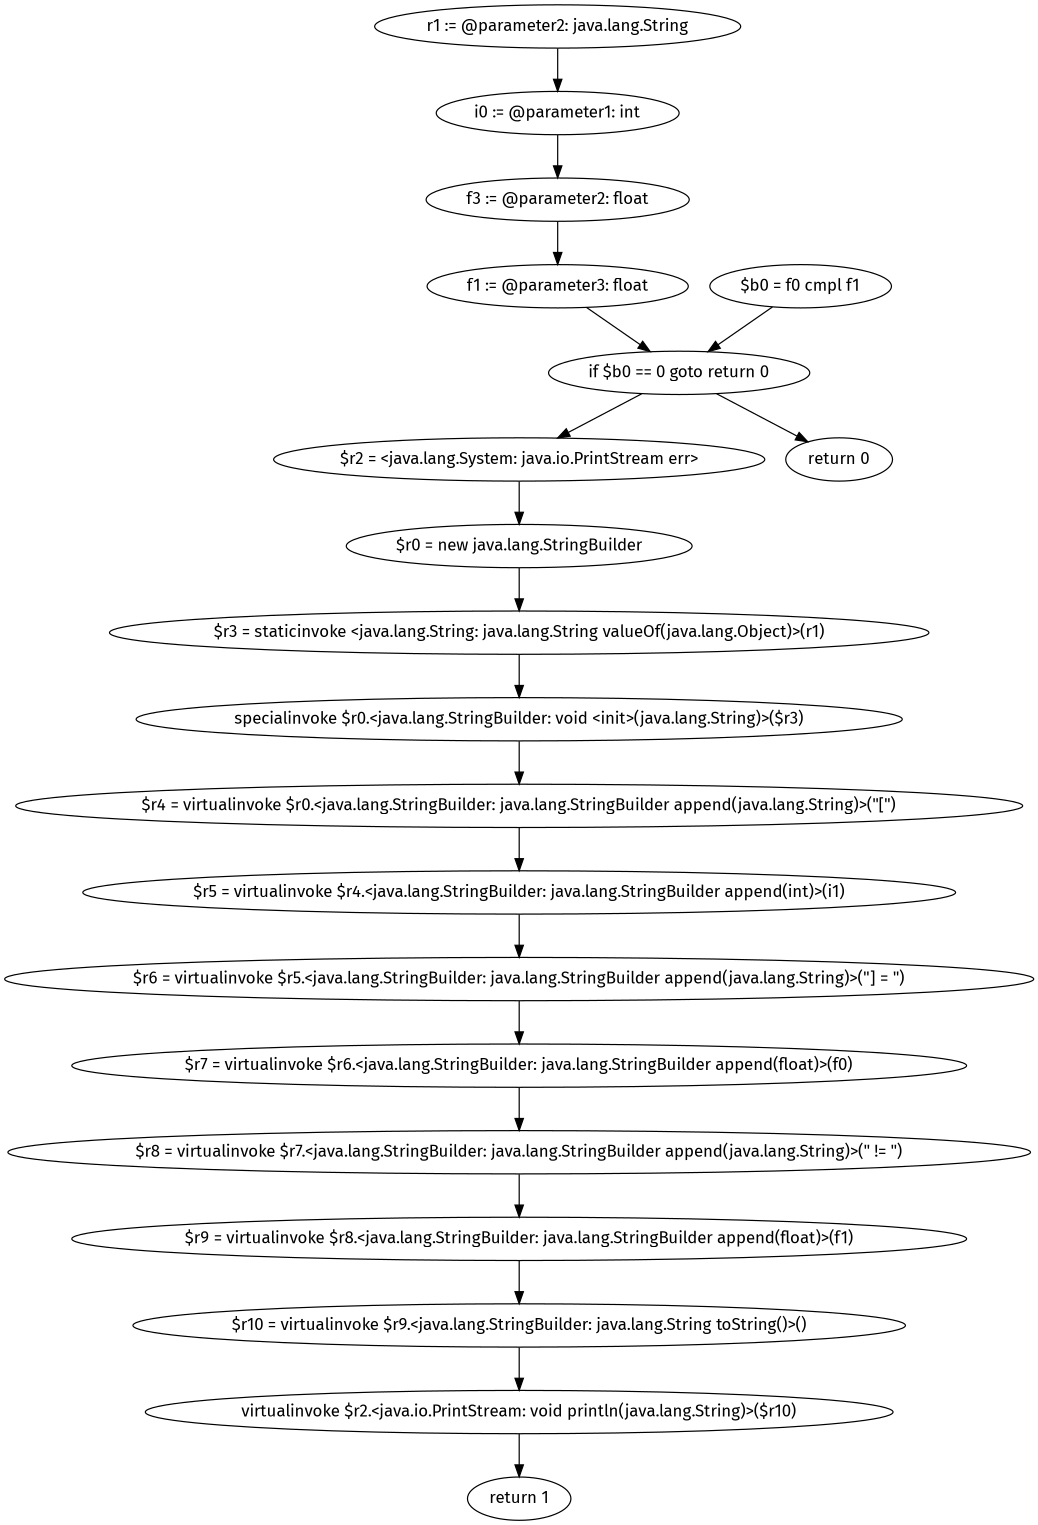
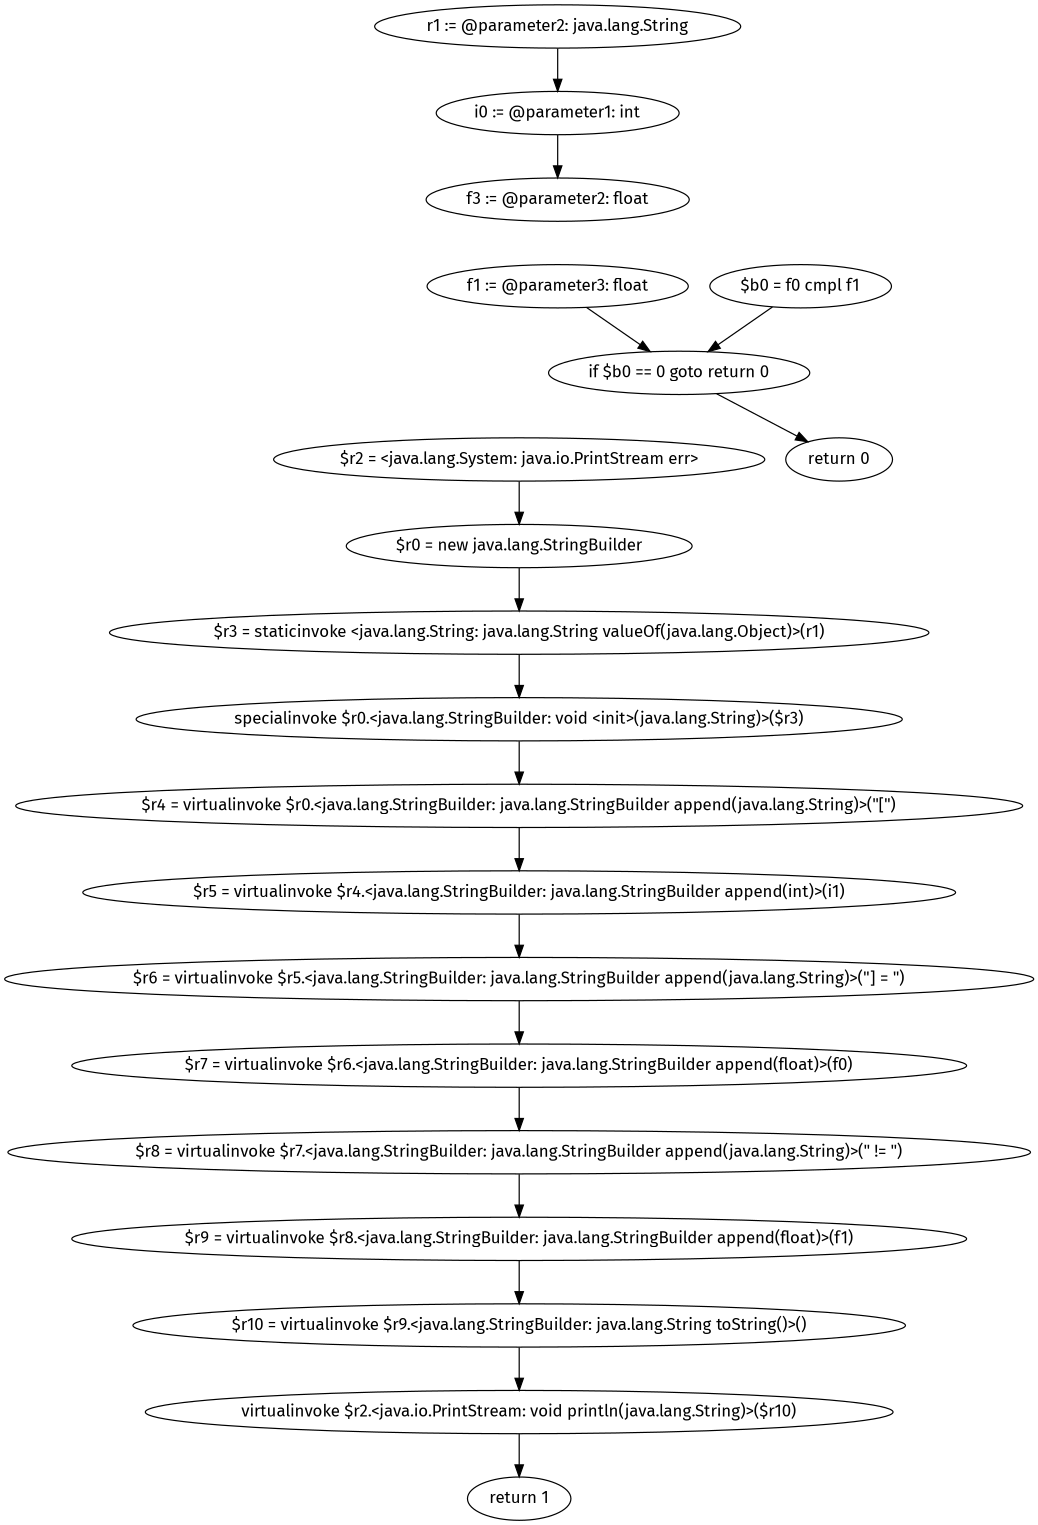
(558, 237) -> none
(605, 413) -> none
